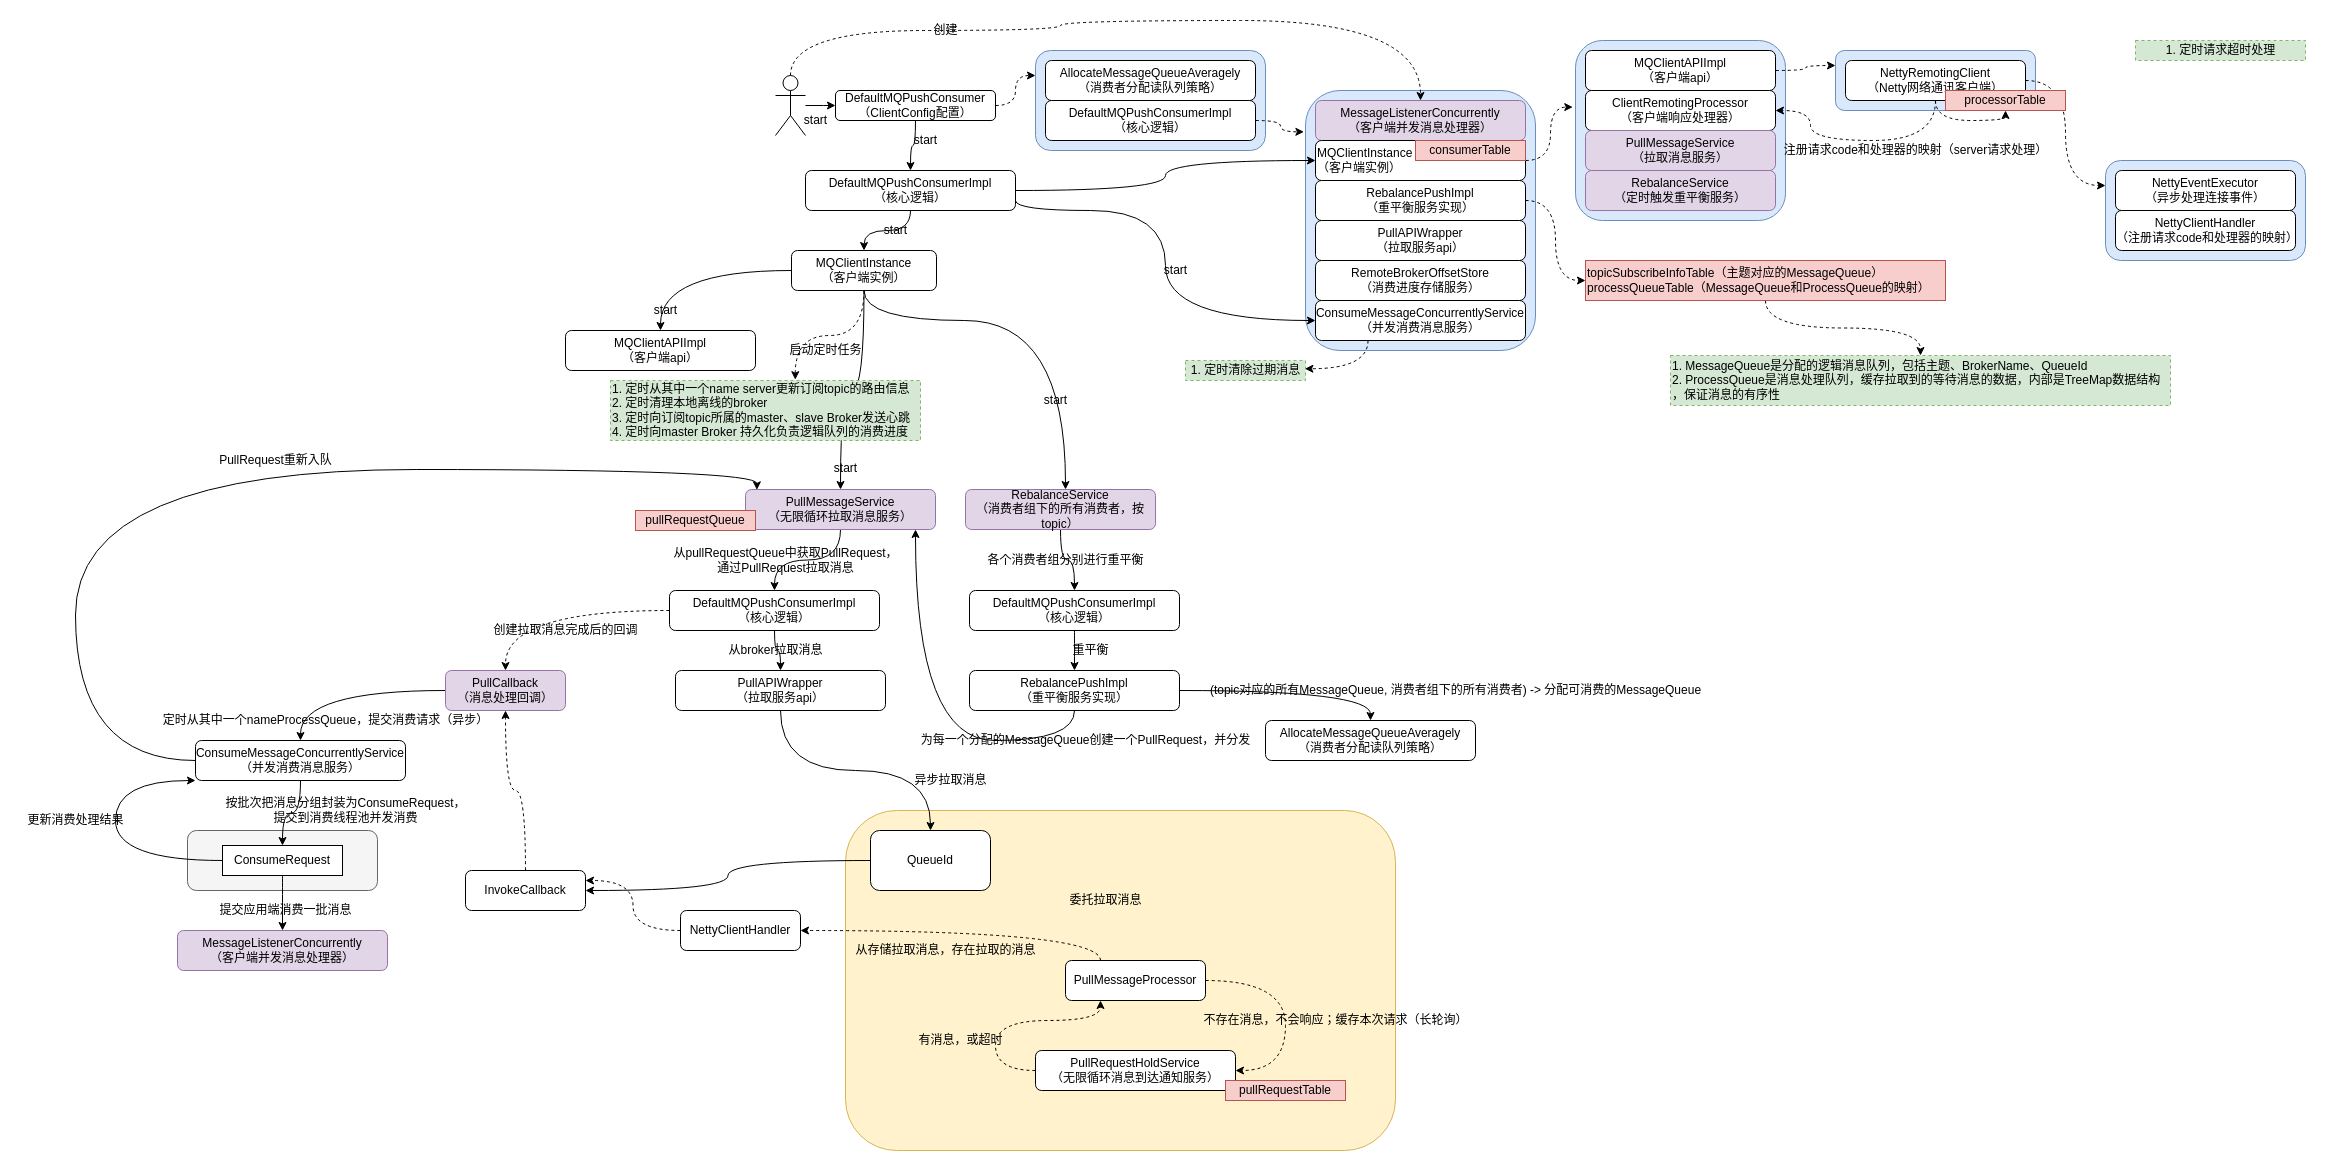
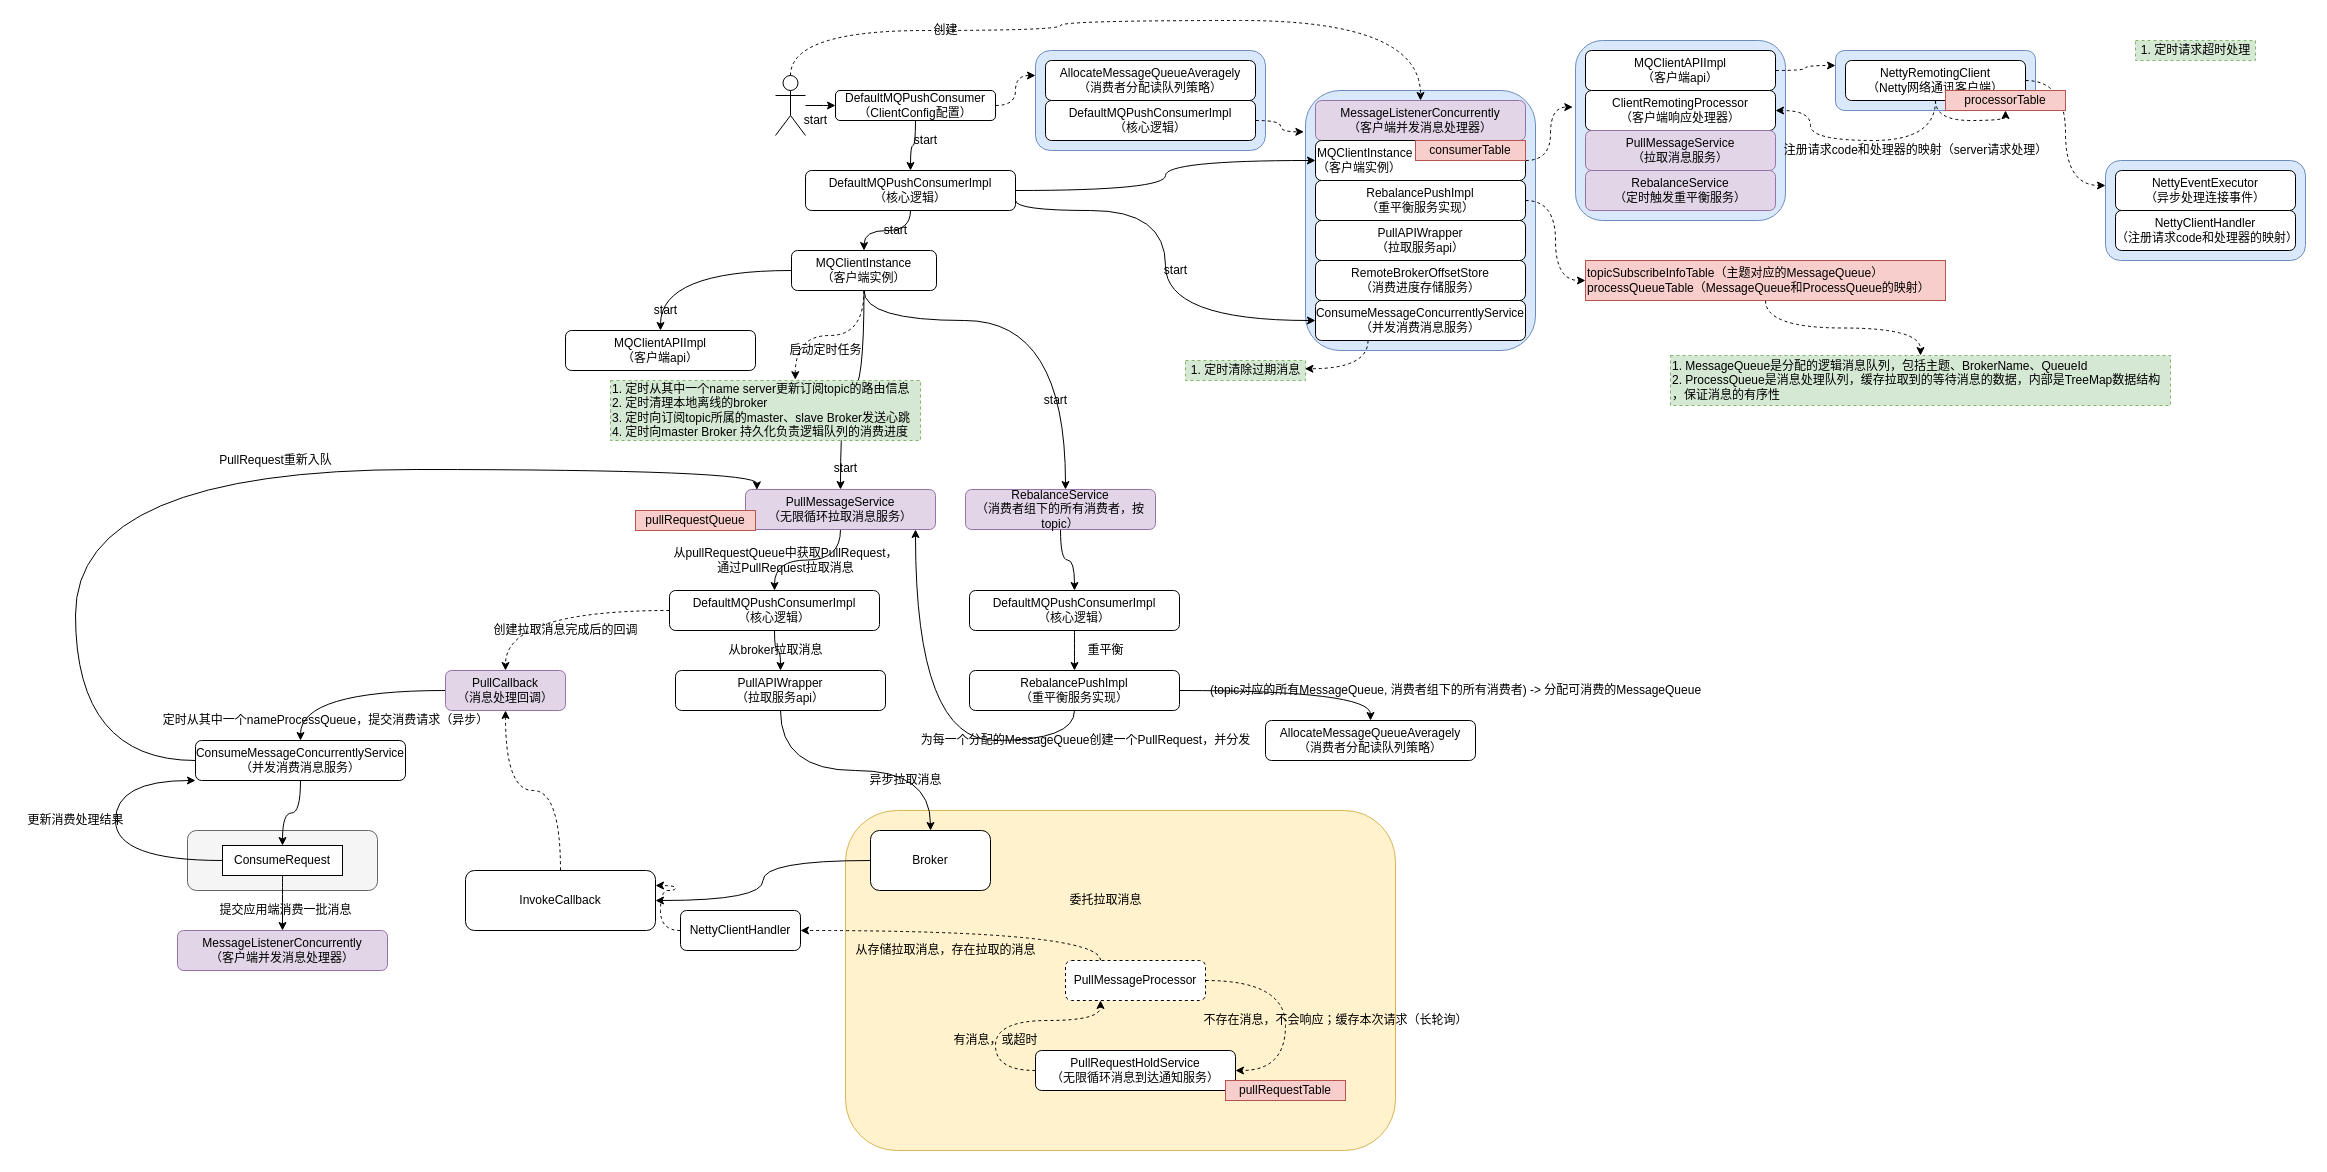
(2221, 51) -> (2196, 51)
(1066, 561) -> none
(1091, 651) -> (1106, 651)
(951, 781) -> (906, 781)
(346, 811) -> none
(931, 861) -> (931, 861)
(526, 891) -> (561, 901)
(1136, 981) -> (1136, 981)
(961, 1041) -> (996, 1041)
